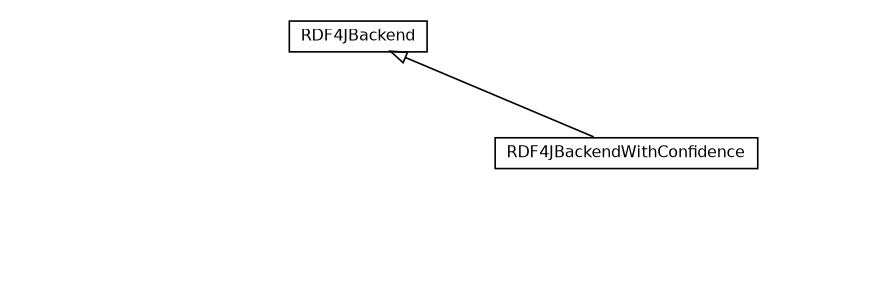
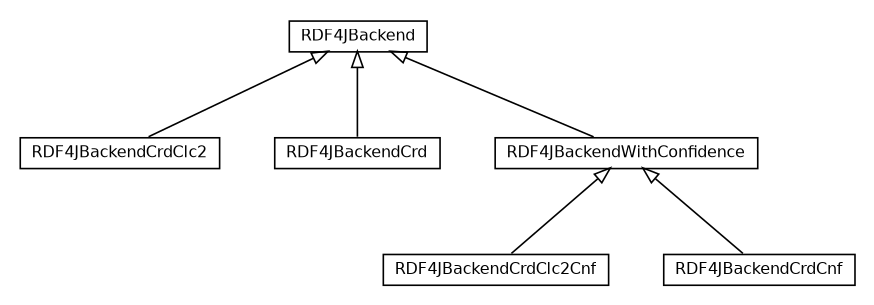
none -> (119, 152)
none -> (357, 152)
none -> (495, 269)
none -> (759, 269)
